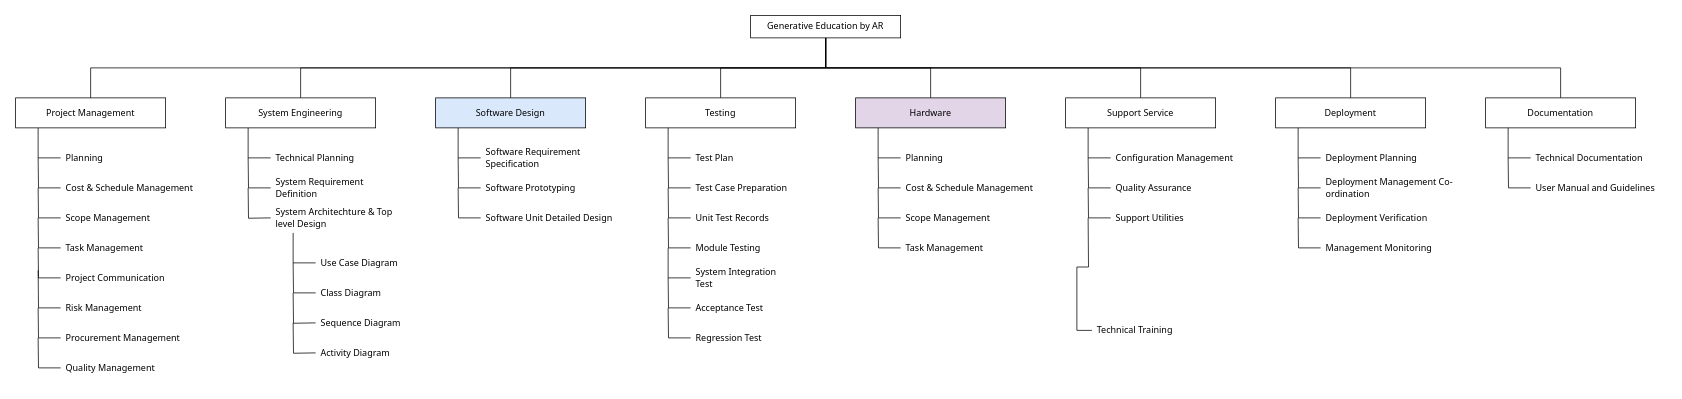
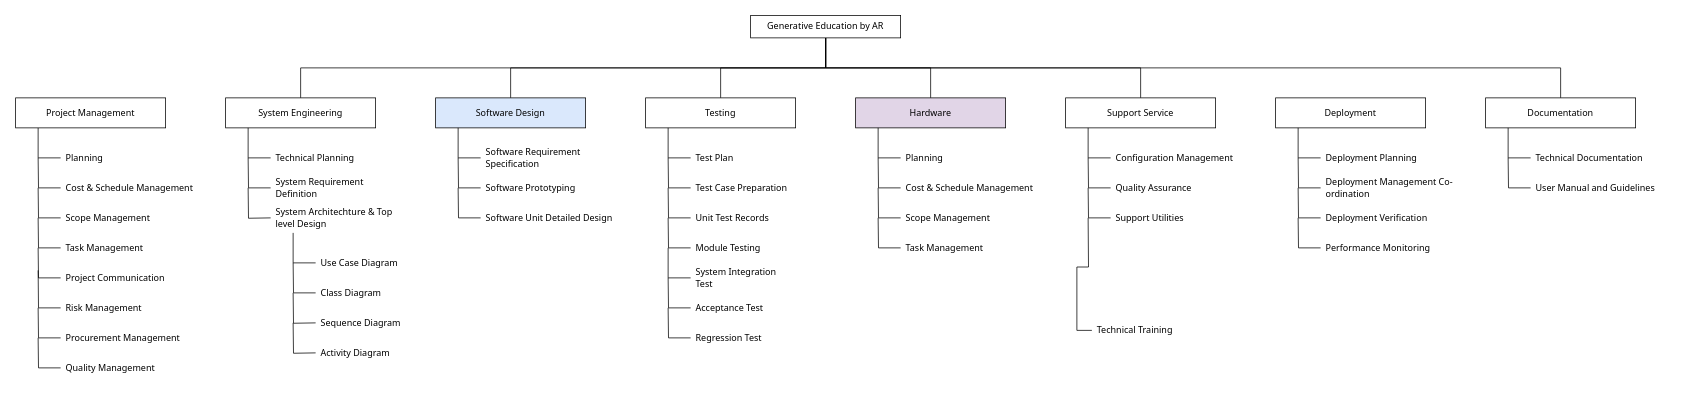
(179, 68) -> none
(1350, 83) -> none
(1375, 248) -> (1378, 248)
